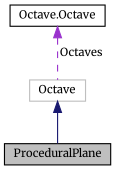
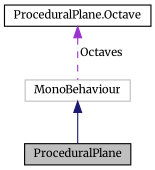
(58, 16) -> (78, 16)
(58, 91) -> (78, 91)
